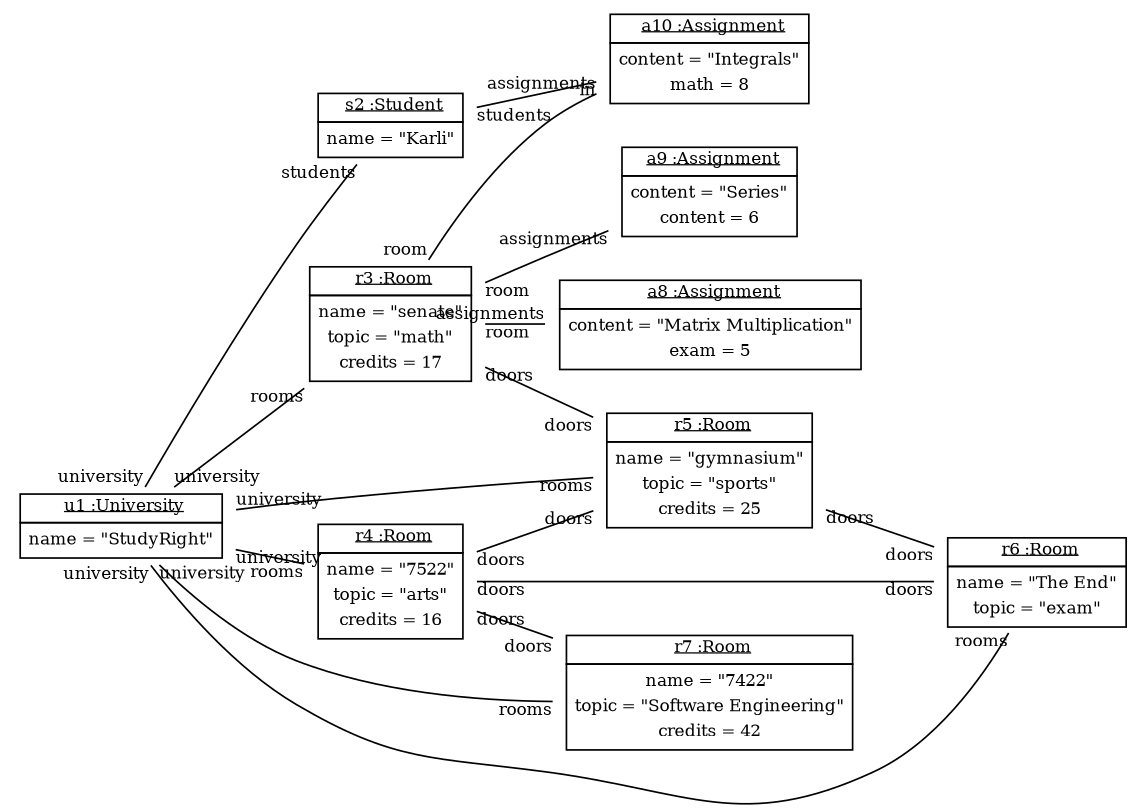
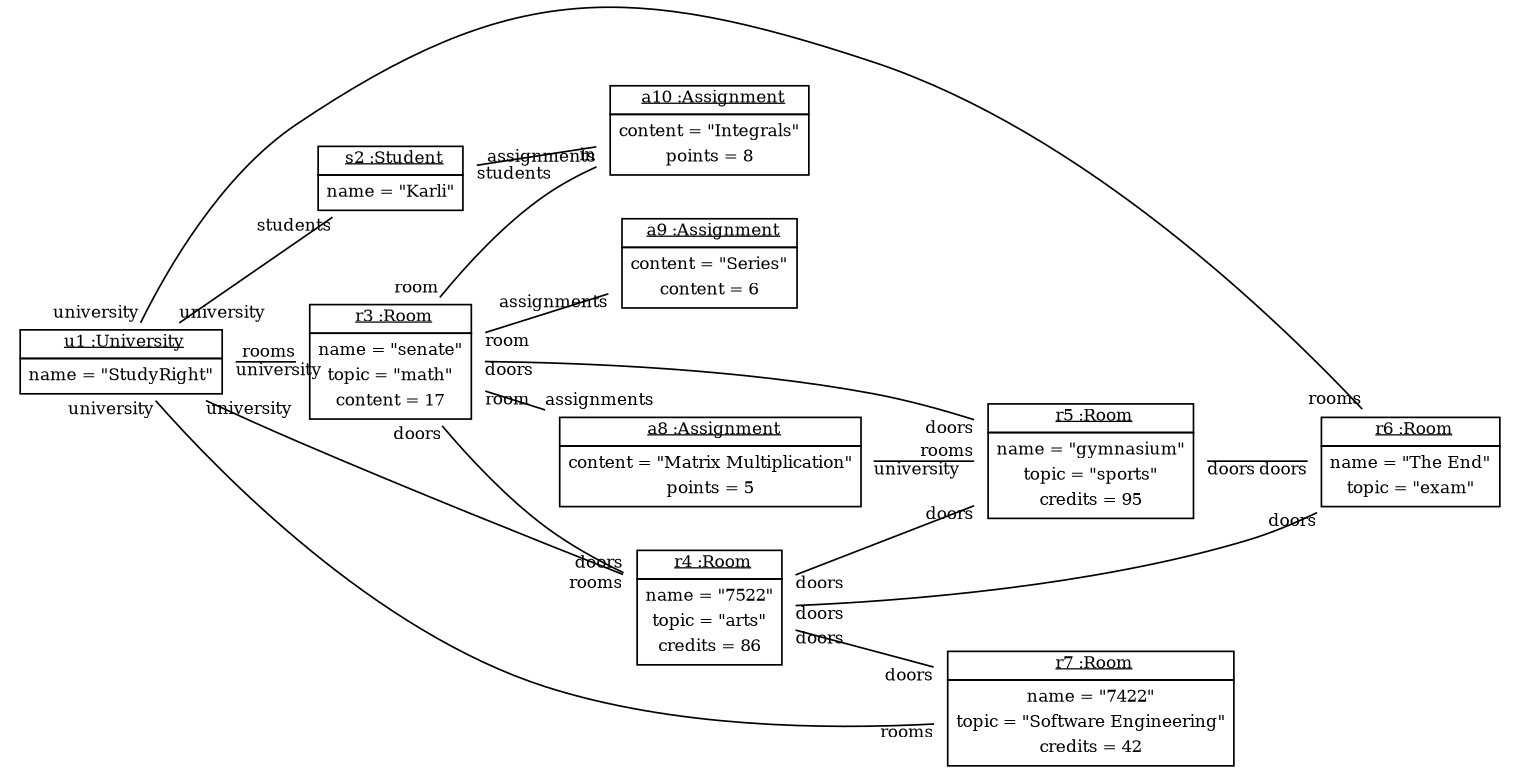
(710, 85) -> (710, 156)
(710, 351) -> (710, 488)
(391, 363) -> (391, 401)
(414, 491) -> (924, 461)
(710, 509) -> (1091, 500)
none -> (524, 510)
(391, 620) -> (710, 646)
